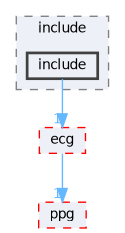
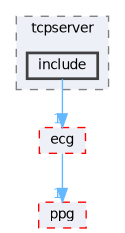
(62, 29) -> (62, 29)
